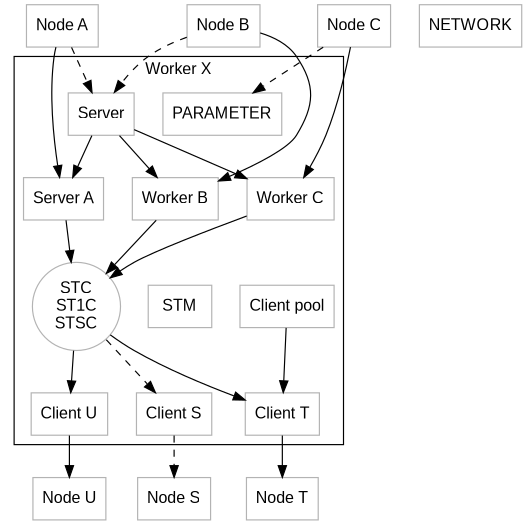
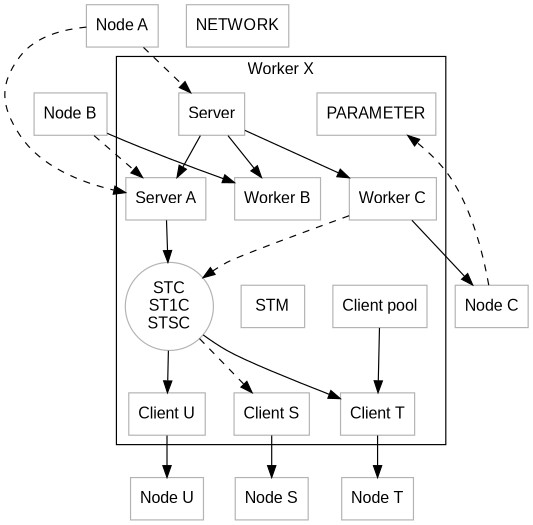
(161, 49) -> (109, 148)
(52, 106) -> (9, 114)
(335, 109) -> (438, 248)
(182, 241) -> (280, 241)
(135, 242) -> none
(174, 452) -> (272, 452)
